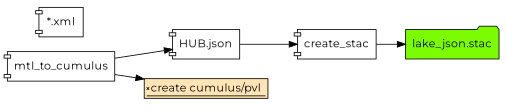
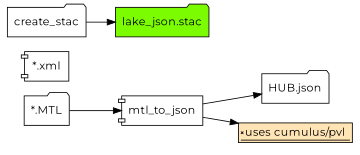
(206, 44) -> (295, 88)
(264, 44) -> none
(337, 44) -> (47, 22)
(61, 66) -> (162, 111)
(206, 88) -> (295, 133)
none -> (47, 111)
